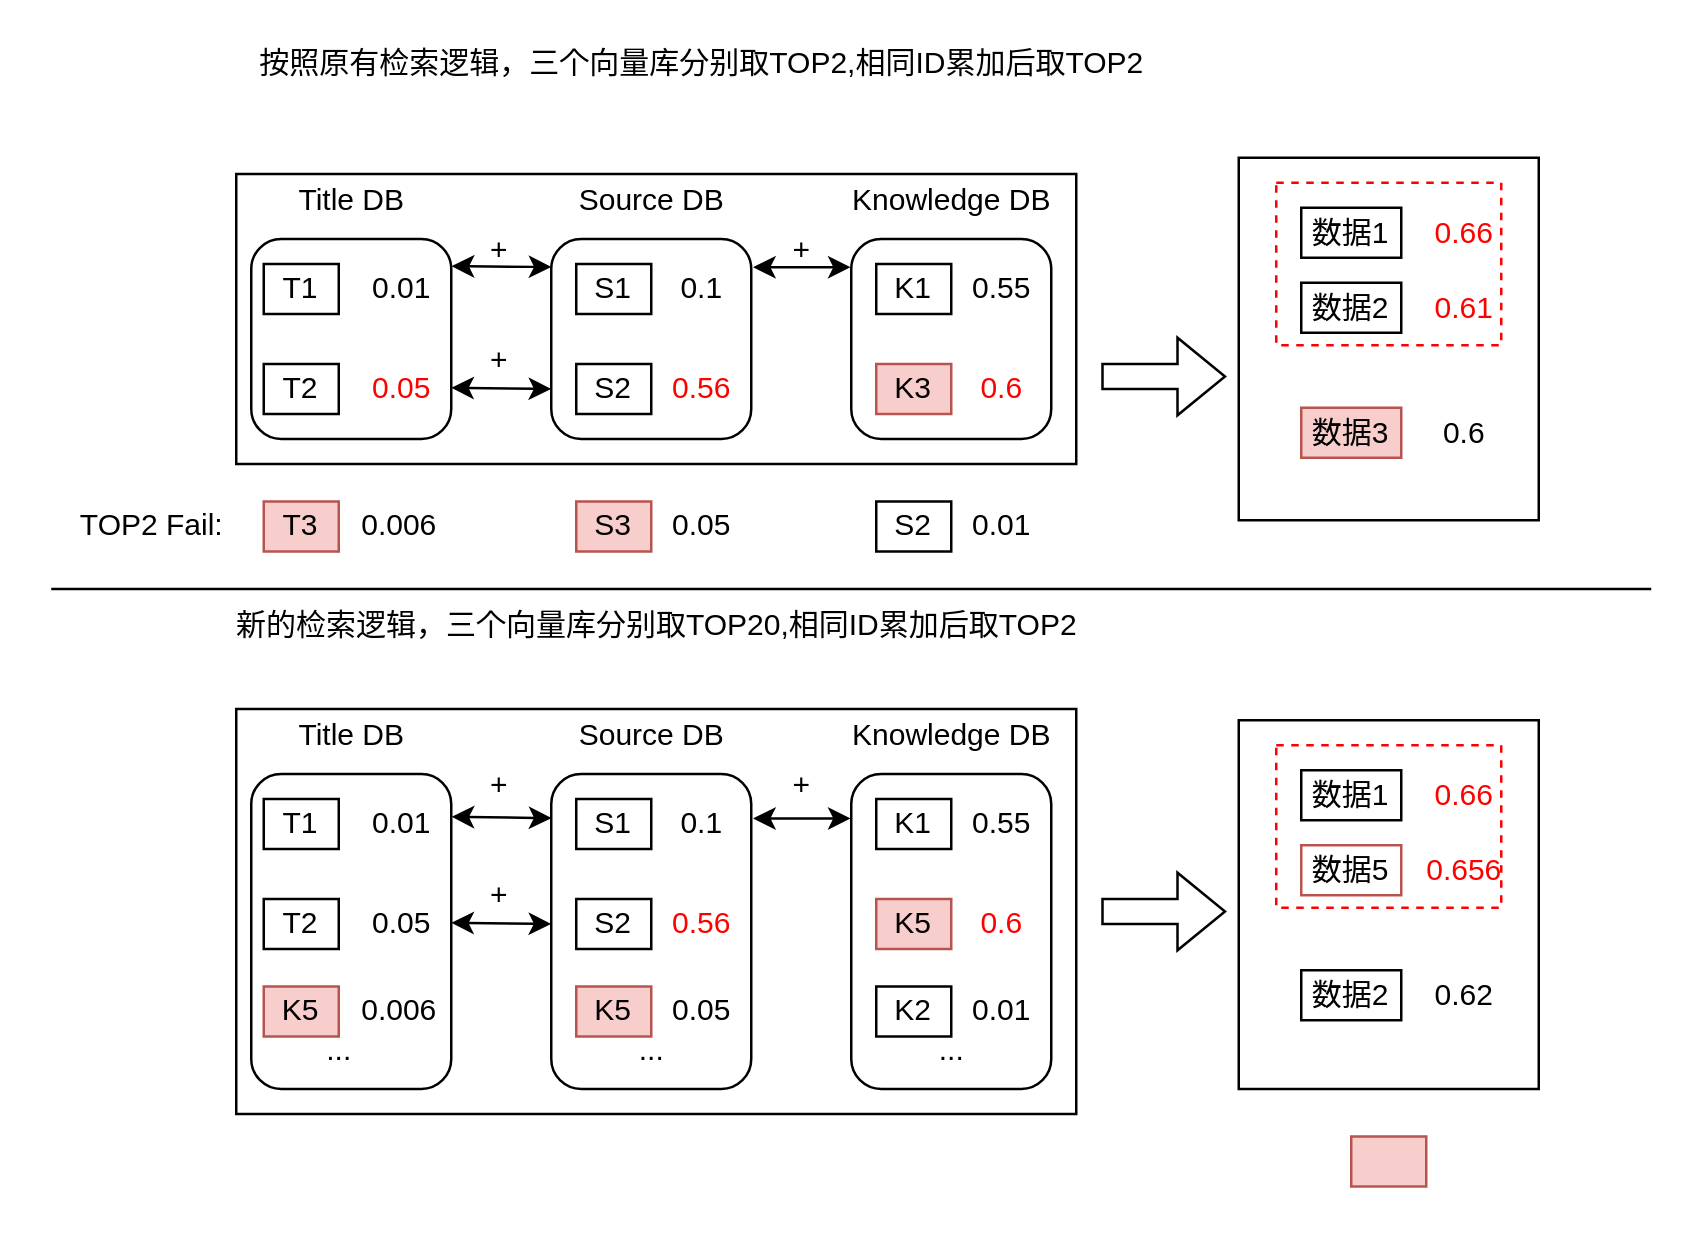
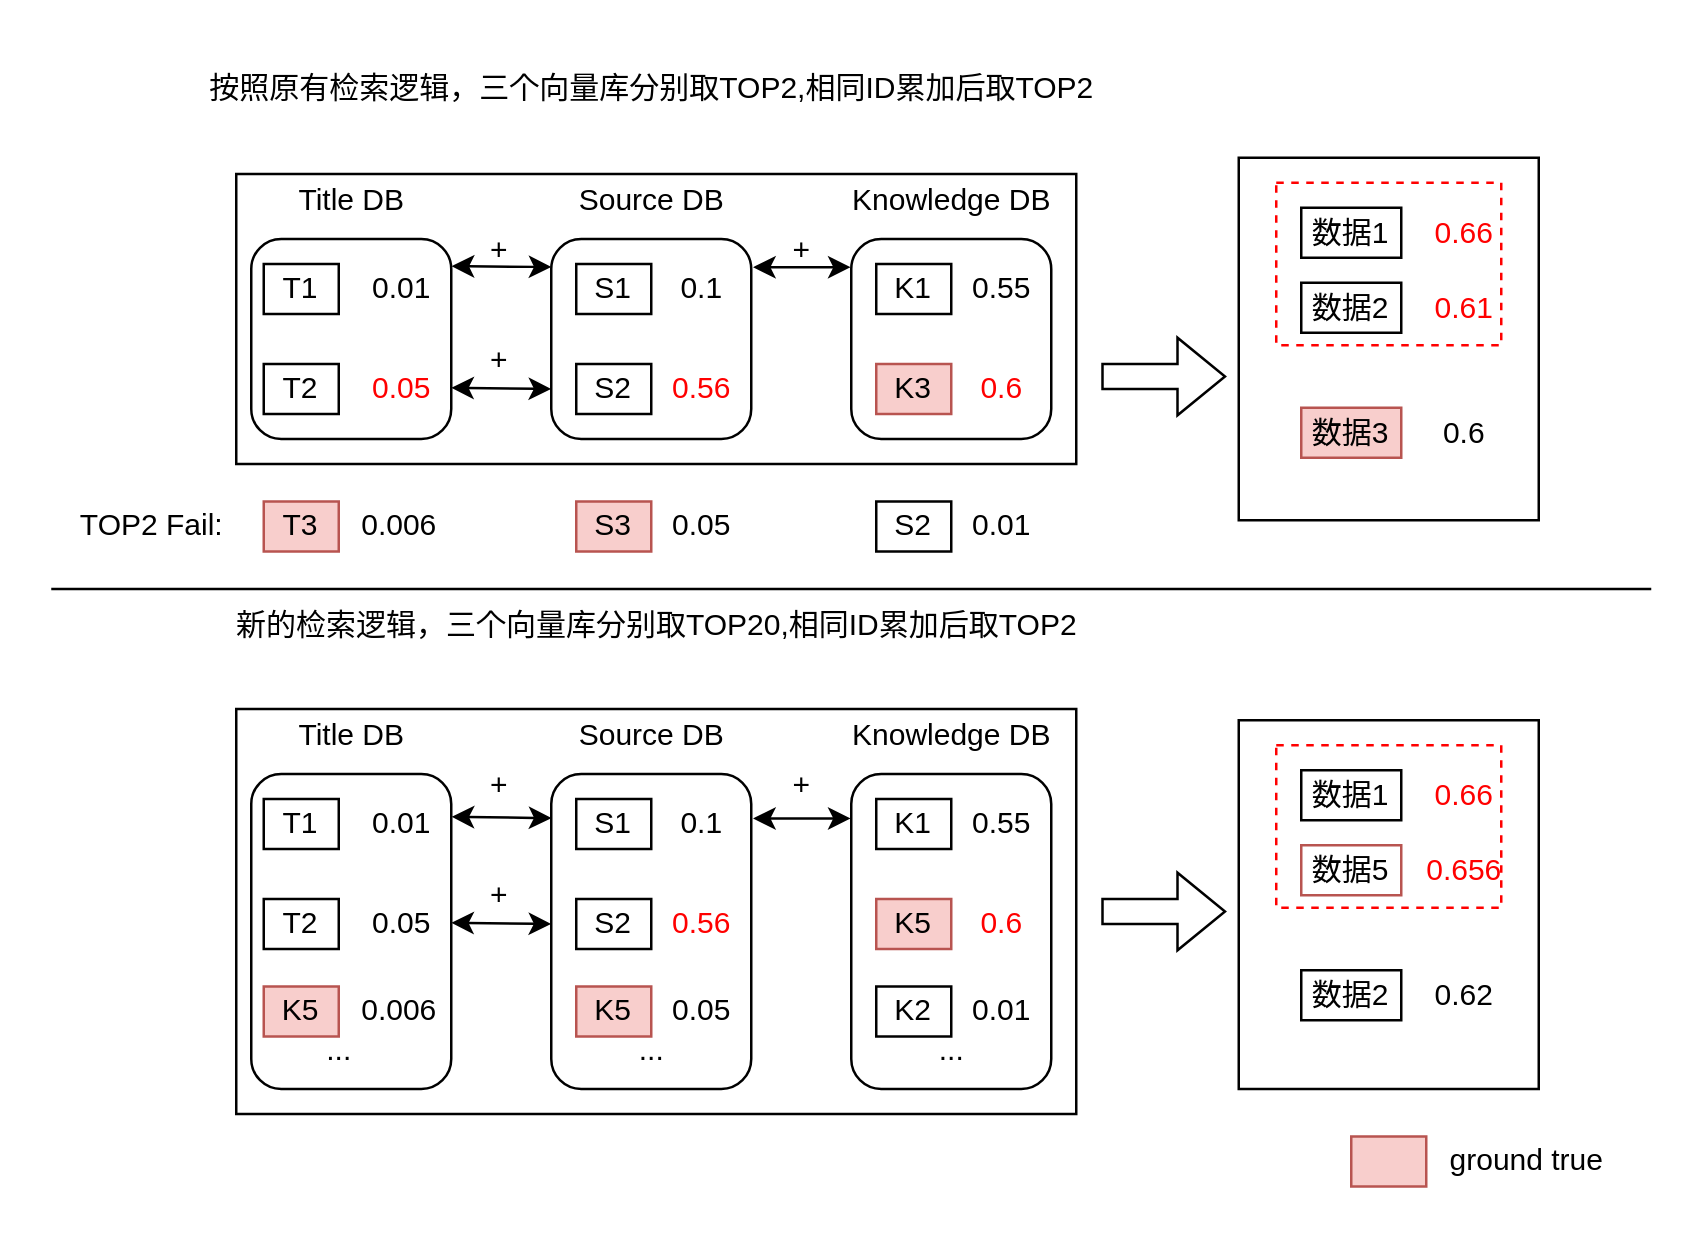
(701, 64) -> (651, 89)
none -> (1526, 1161)
